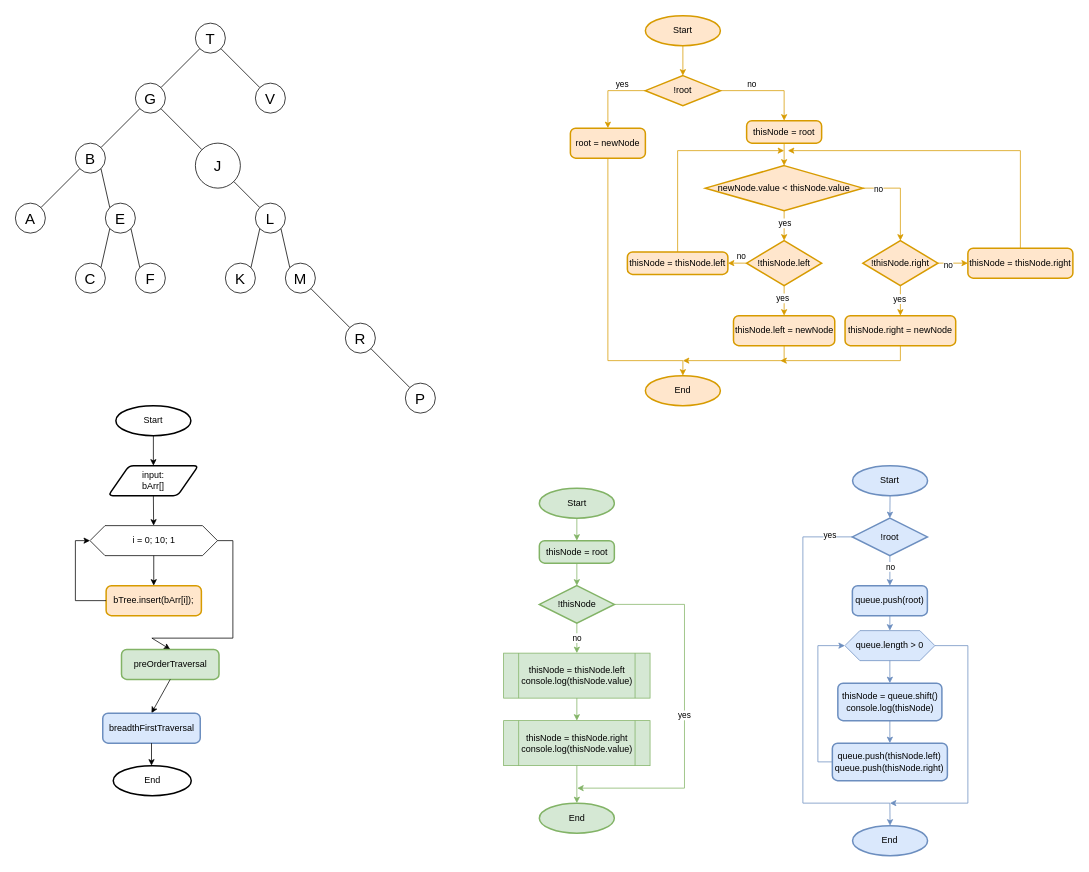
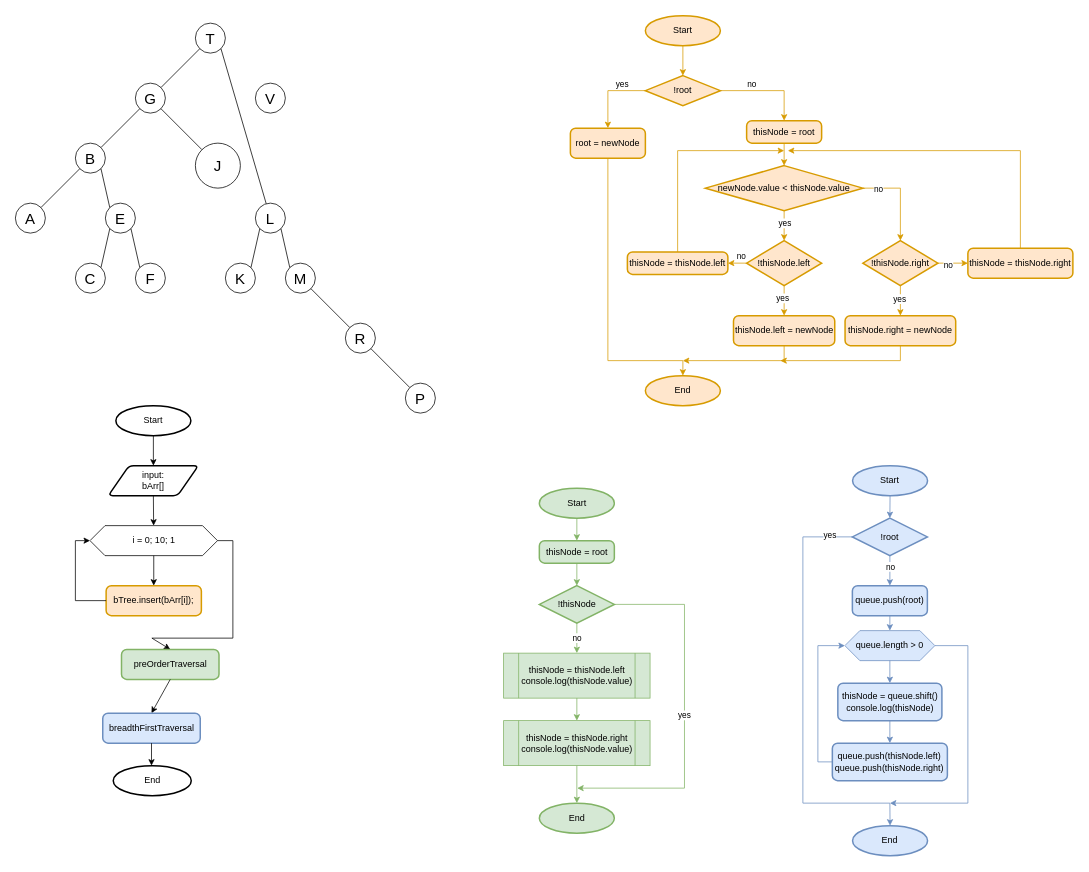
(240, 68) -> (243, 125)
(247, 194) -> none
